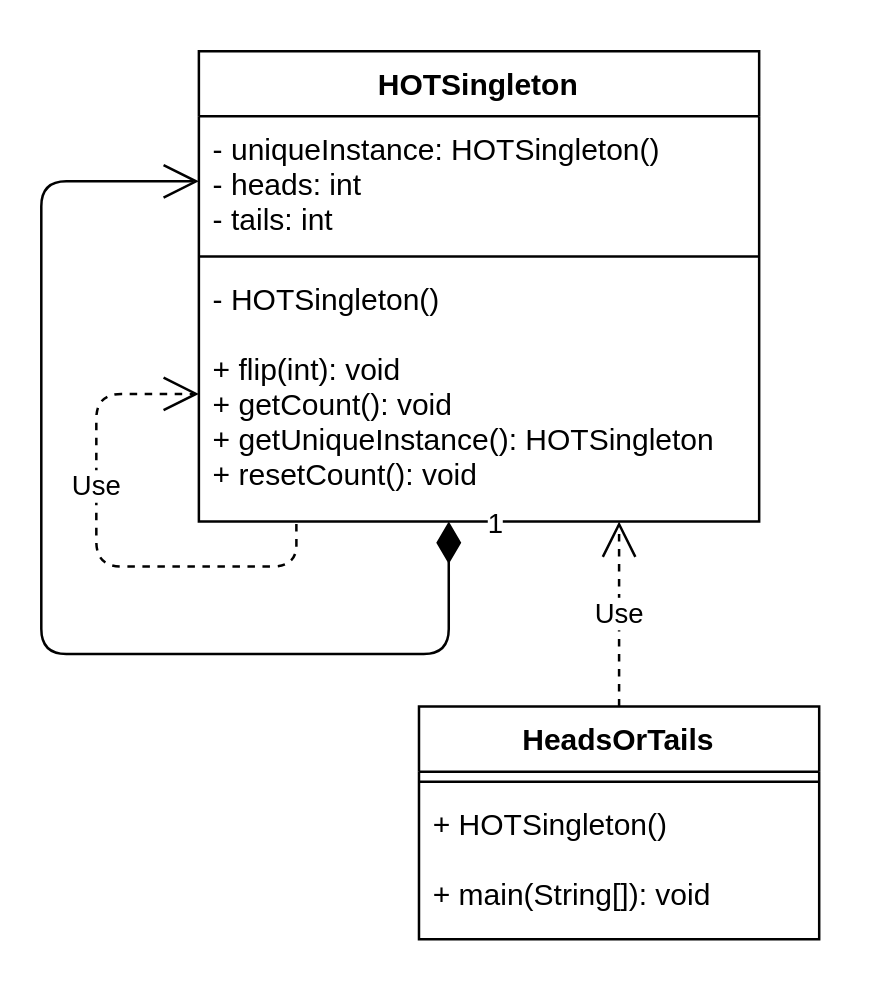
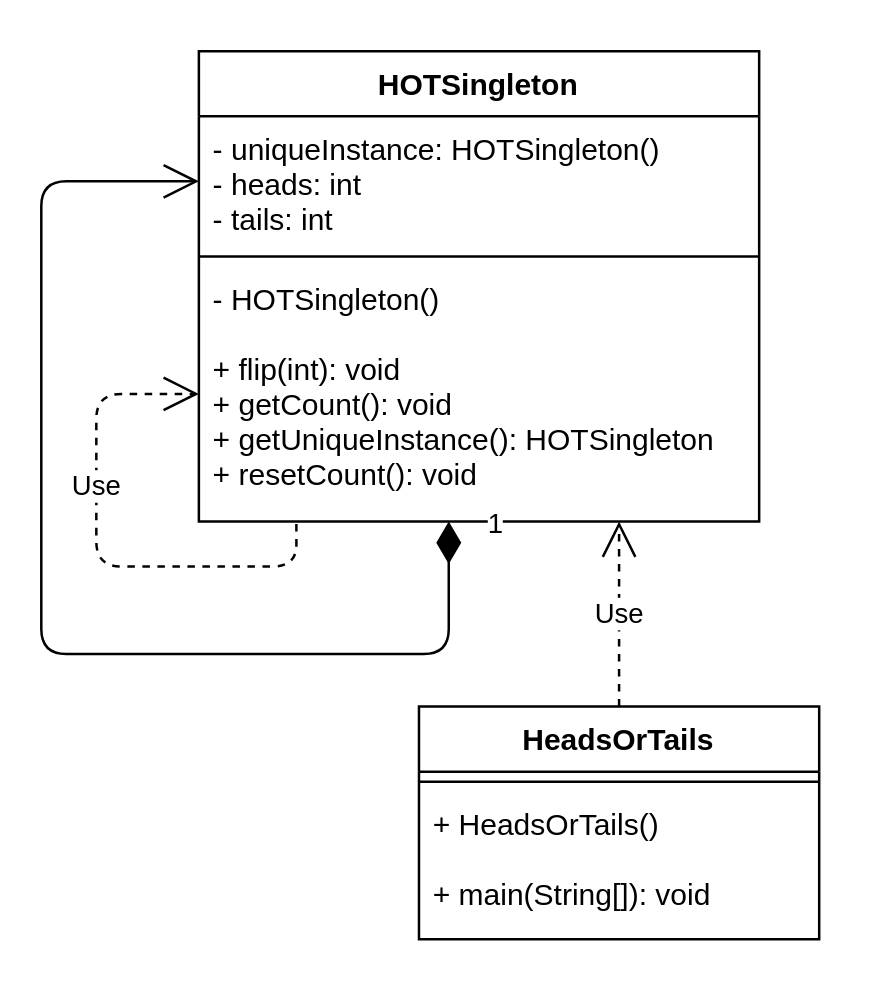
(555, 825) -> (555, 825)
